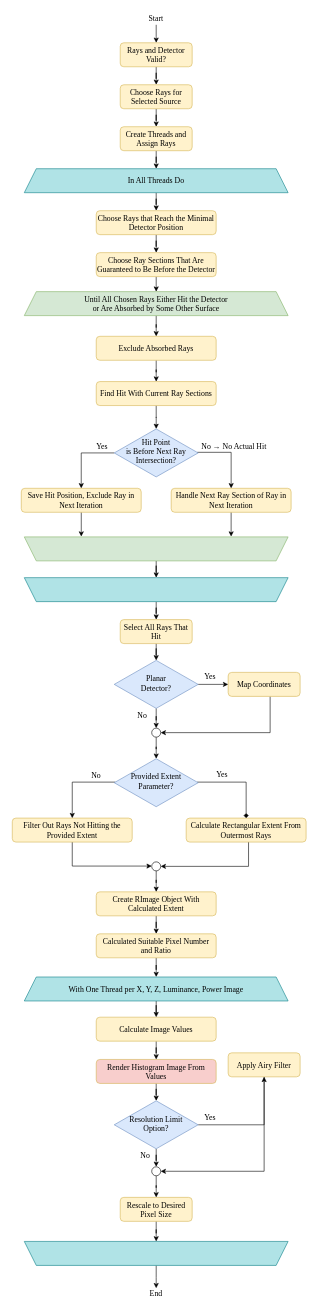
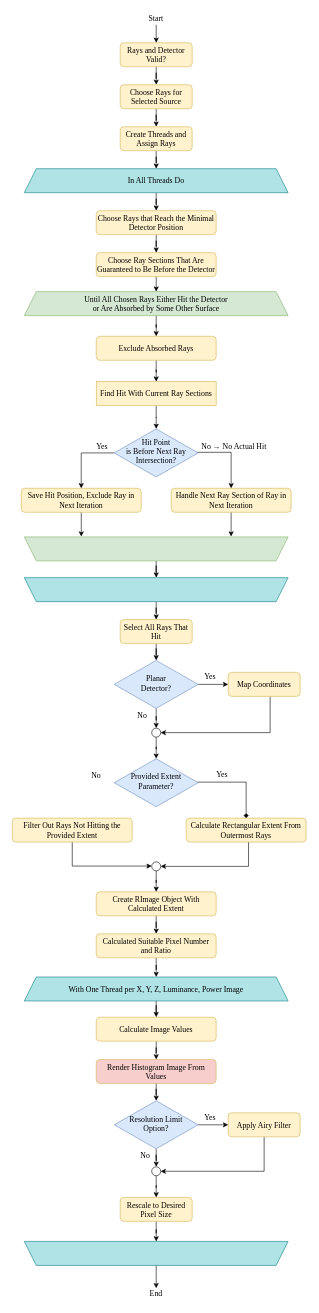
(156, 393) -> (156, 393)
(72, 782) -> none
(264, 1065) -> (264, 1125)
